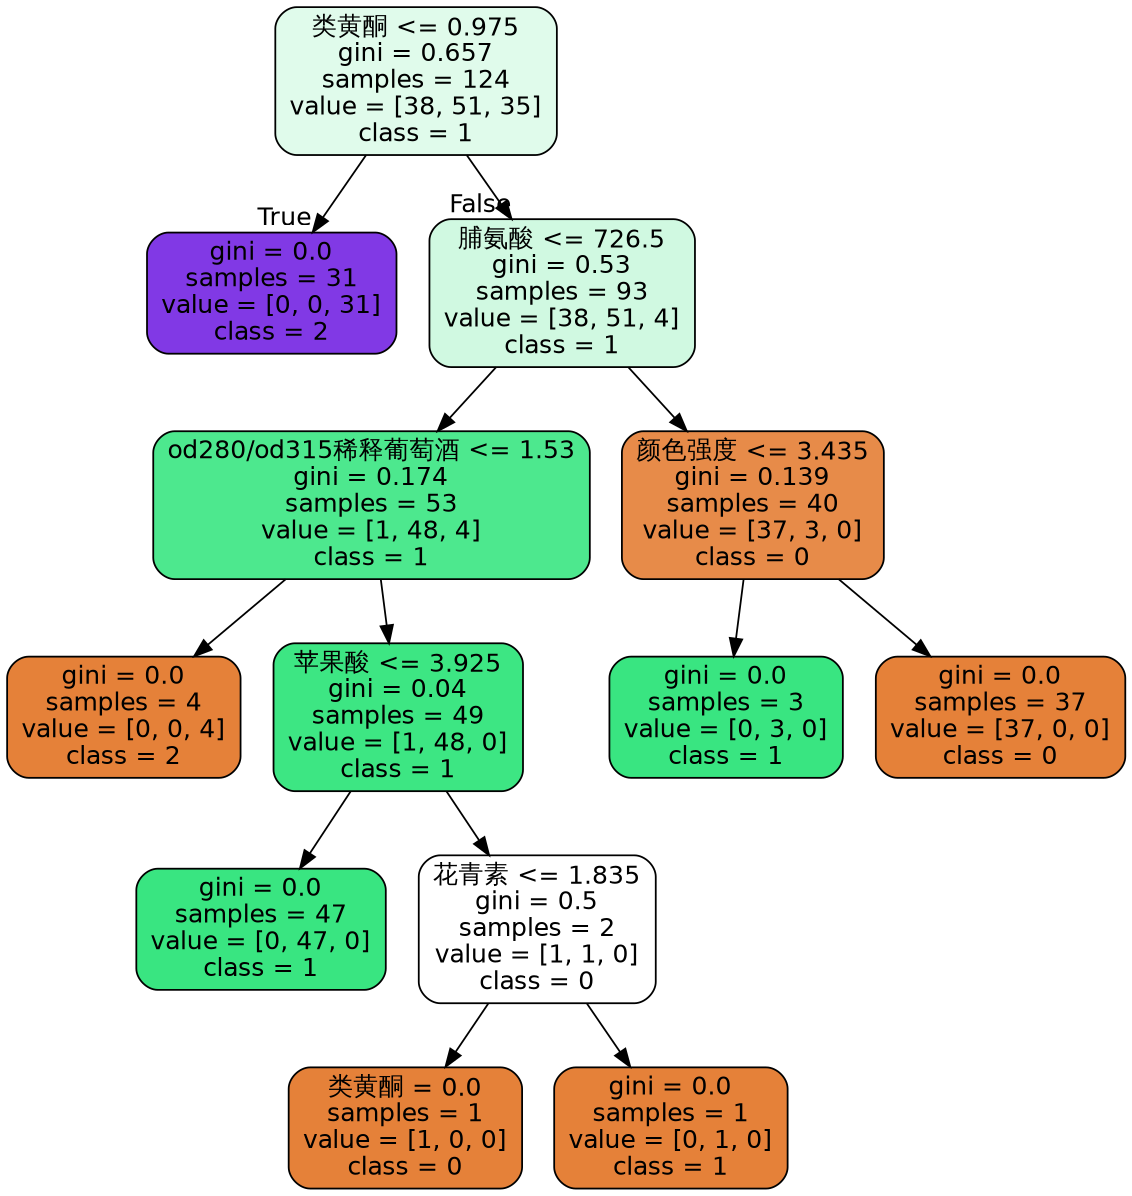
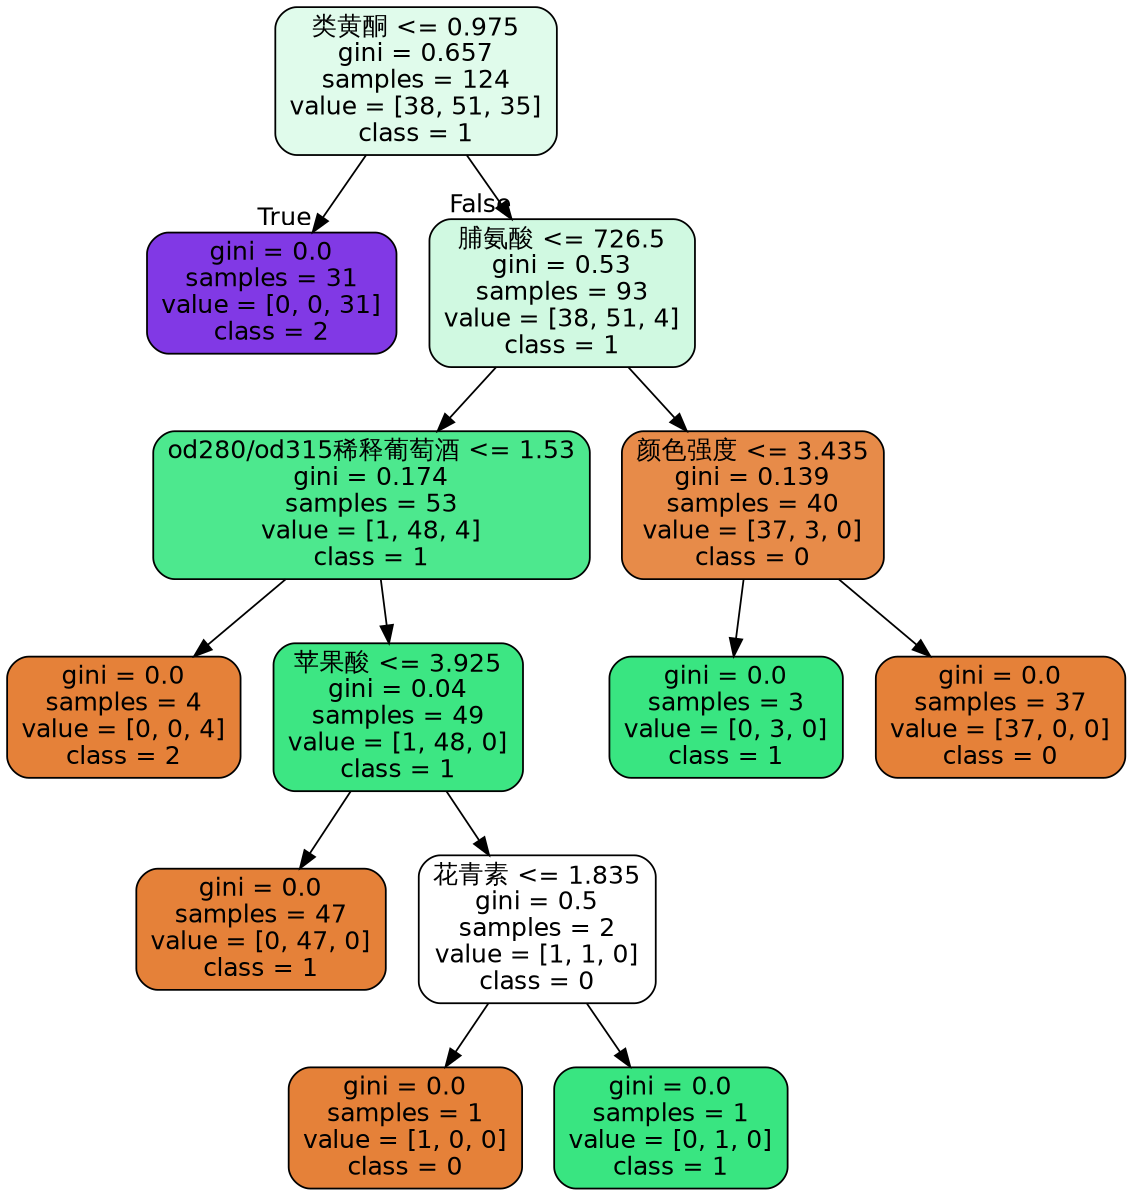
(261, 929) -> (261, 929)
(405, 1128) -> (405, 1128)
(671, 1128) -> (671, 1128)
